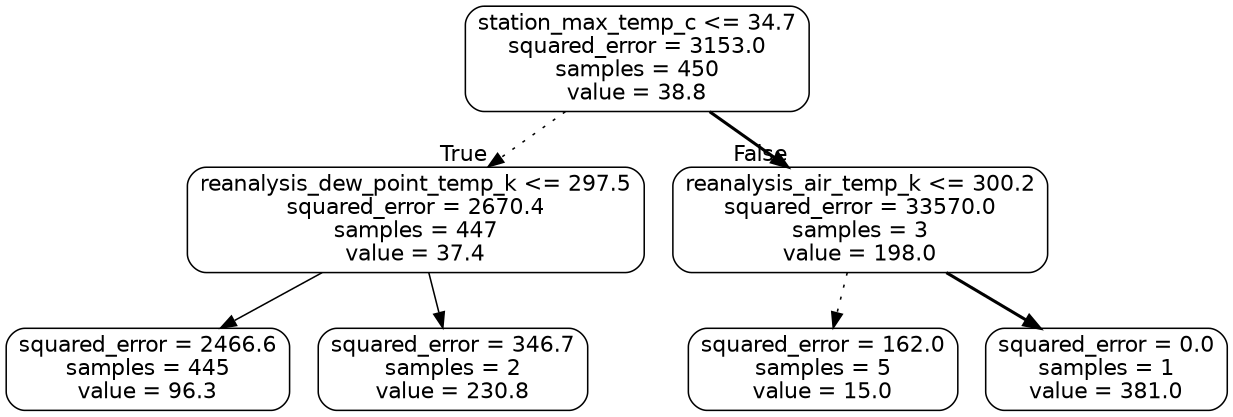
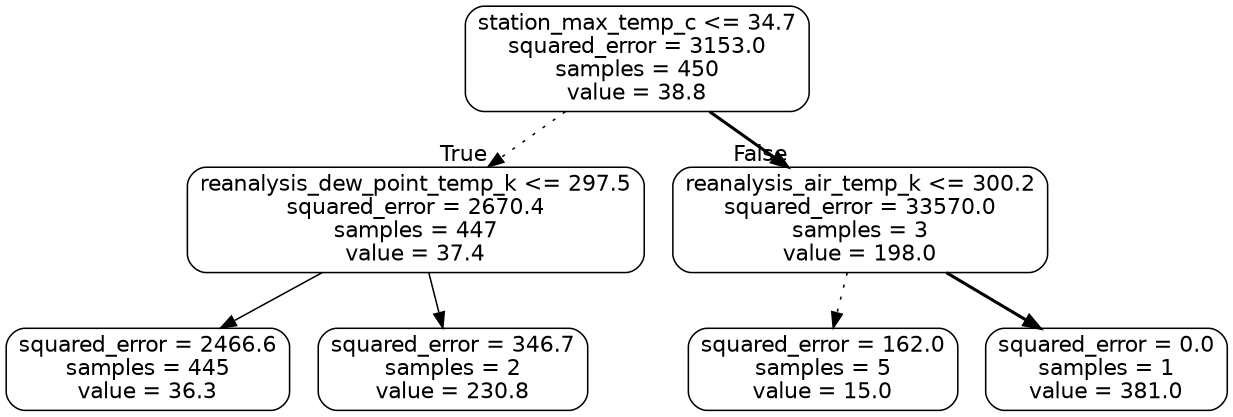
(148, 369) -> (148, 369)
